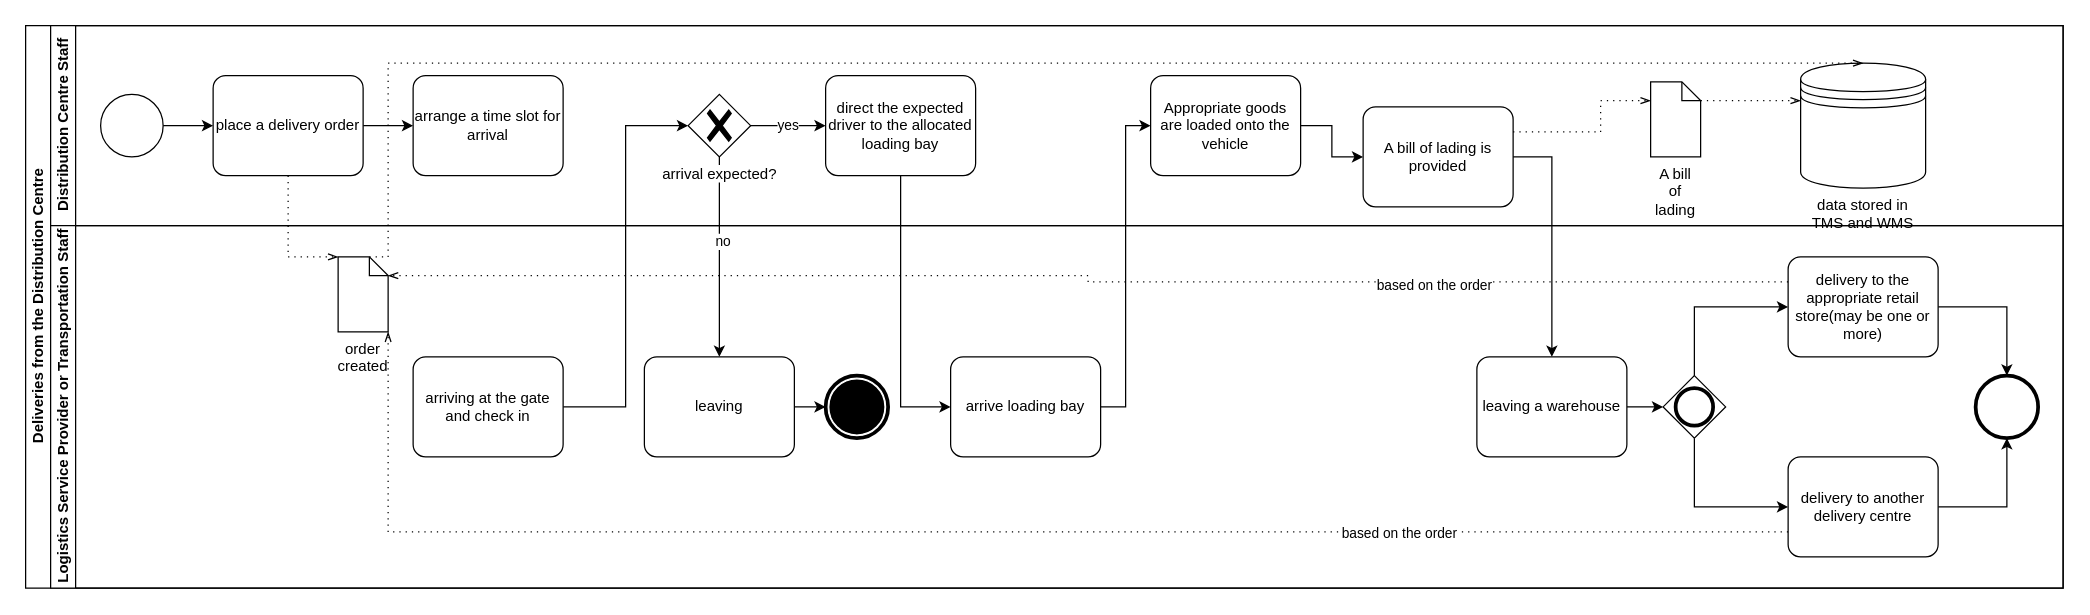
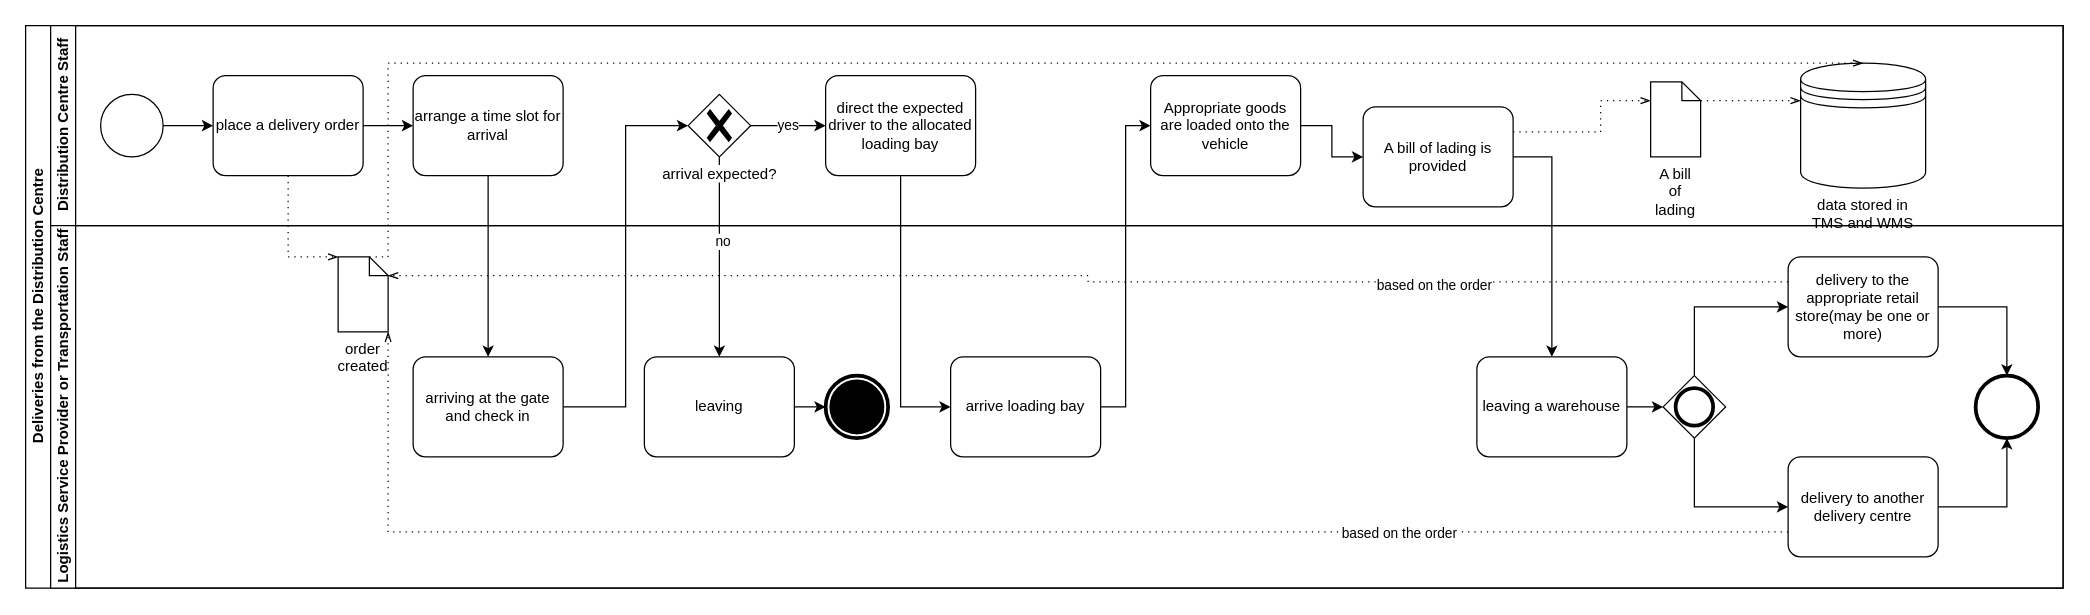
none -> (488, 262)
